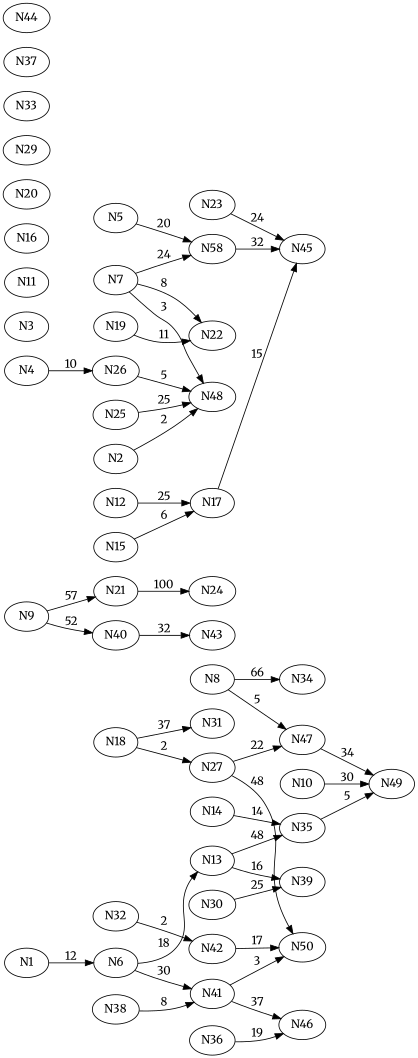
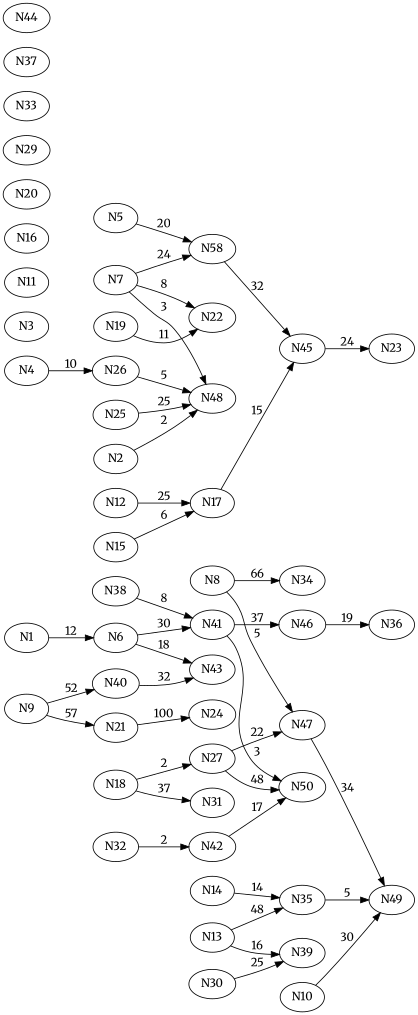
(253, 225) -> (343, 349)
(184, 931) -> (160, 652)
(256, 1041) -> (343, 625)
